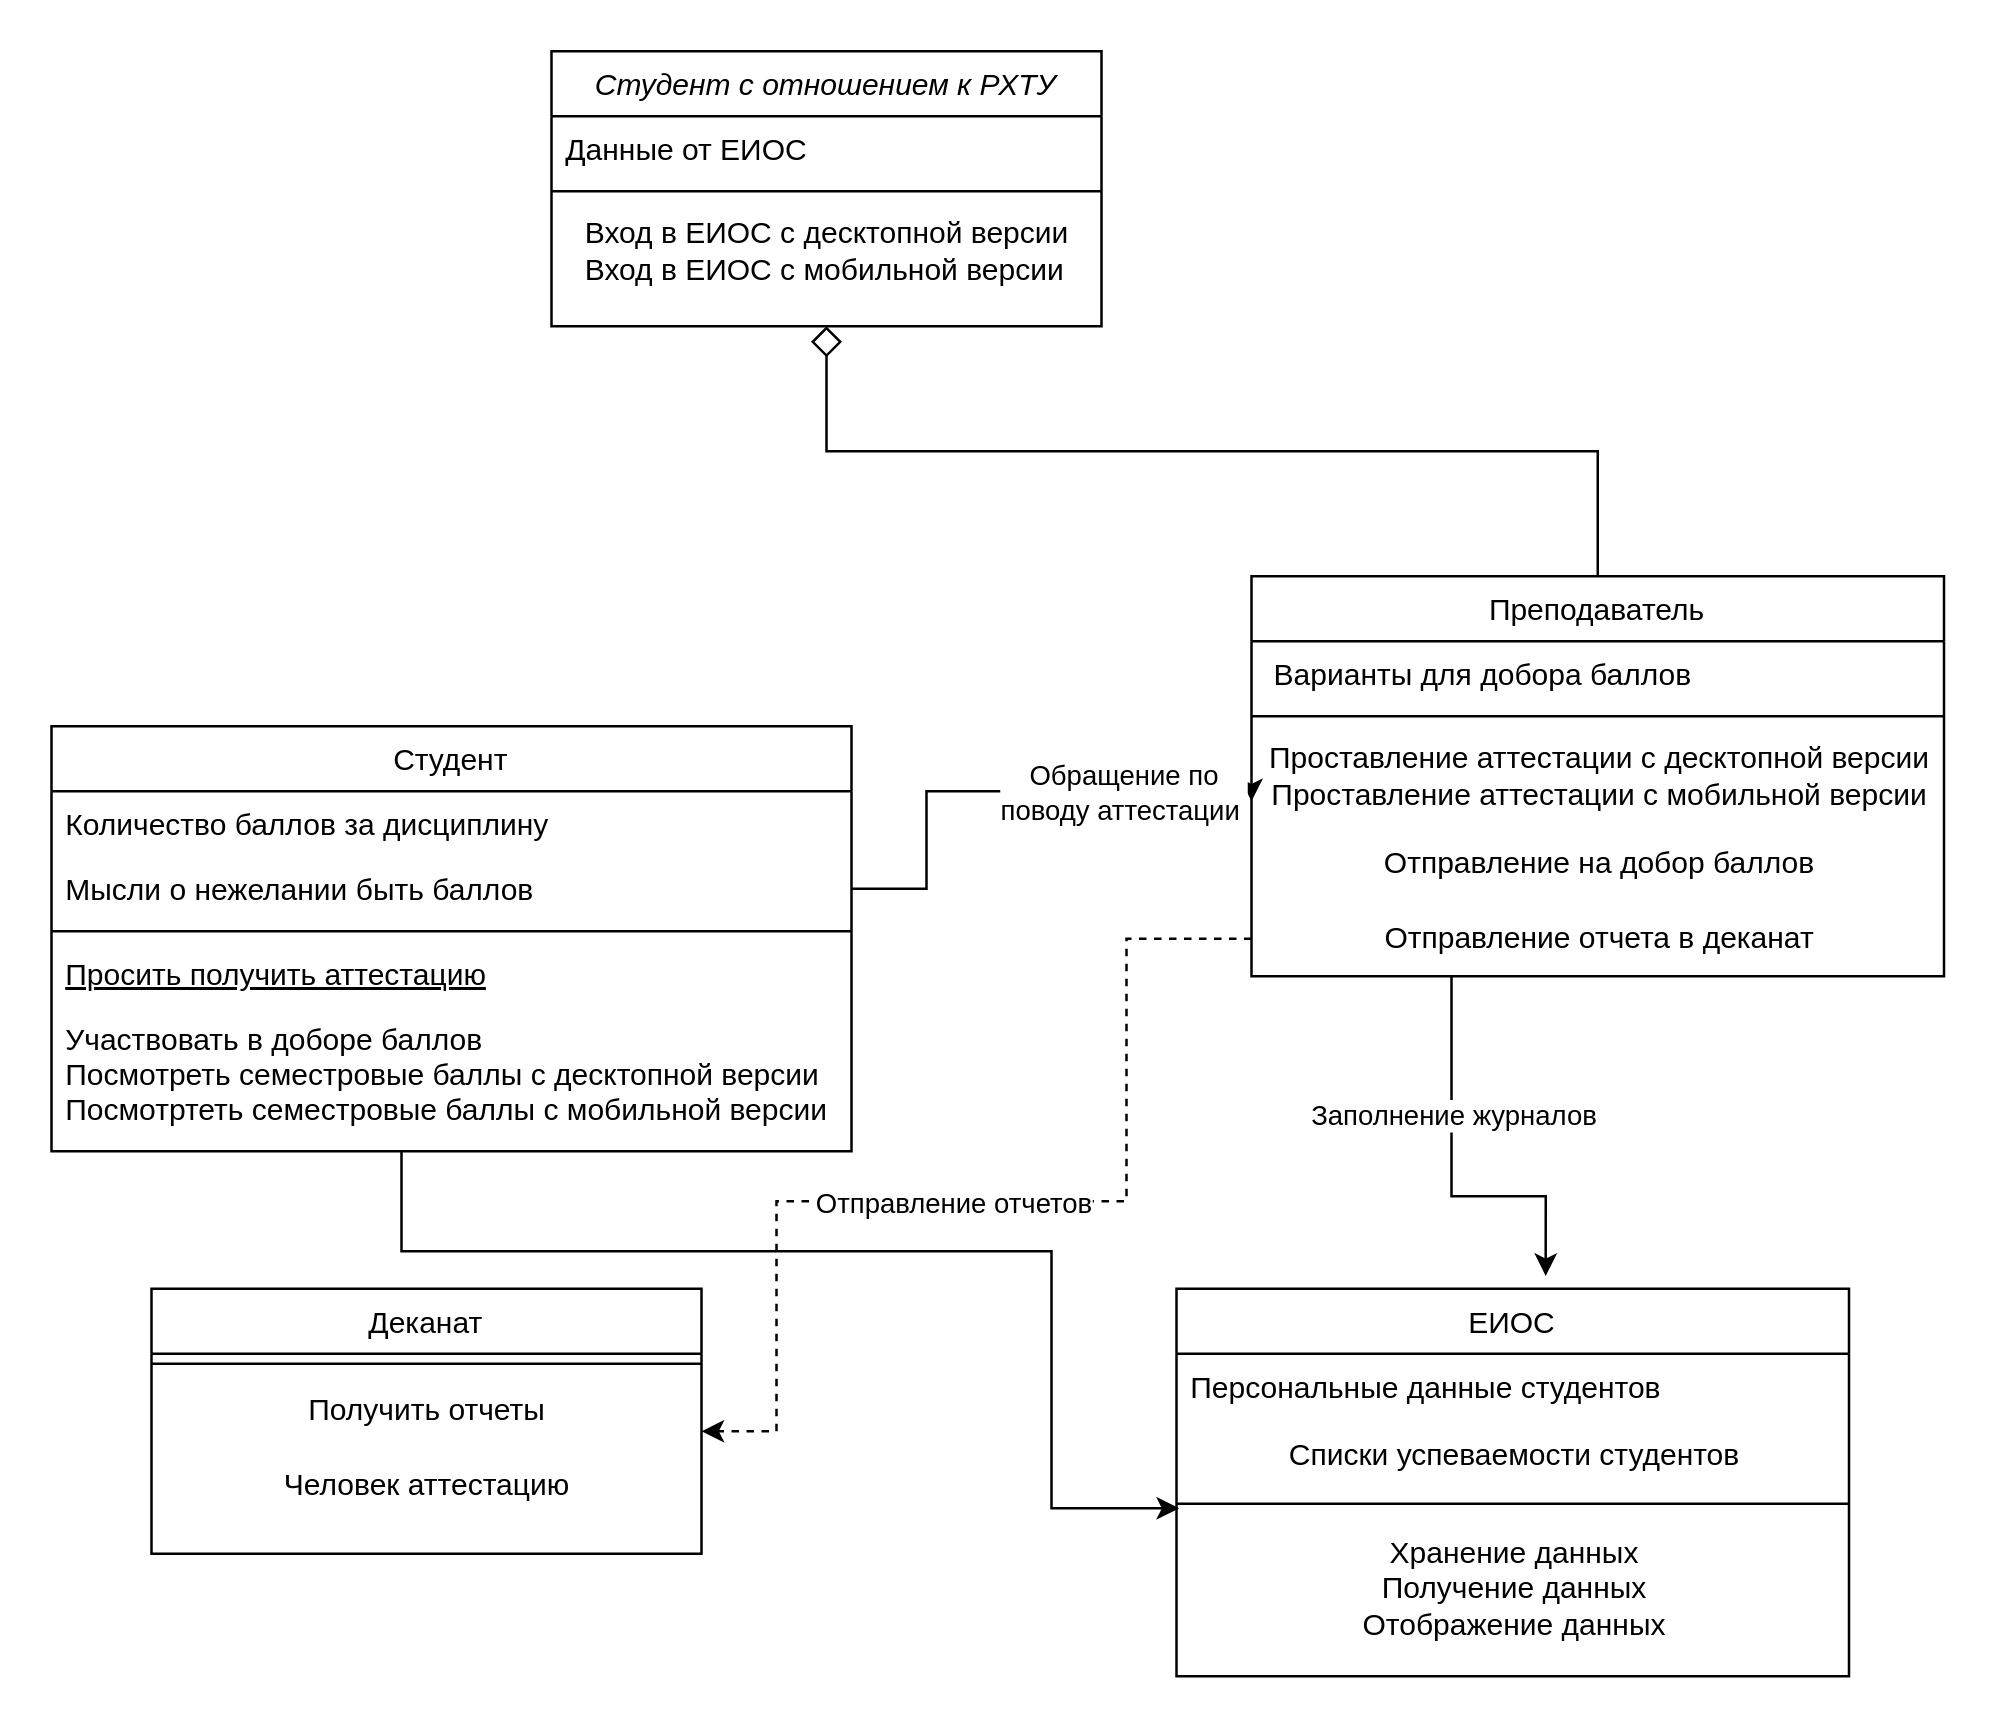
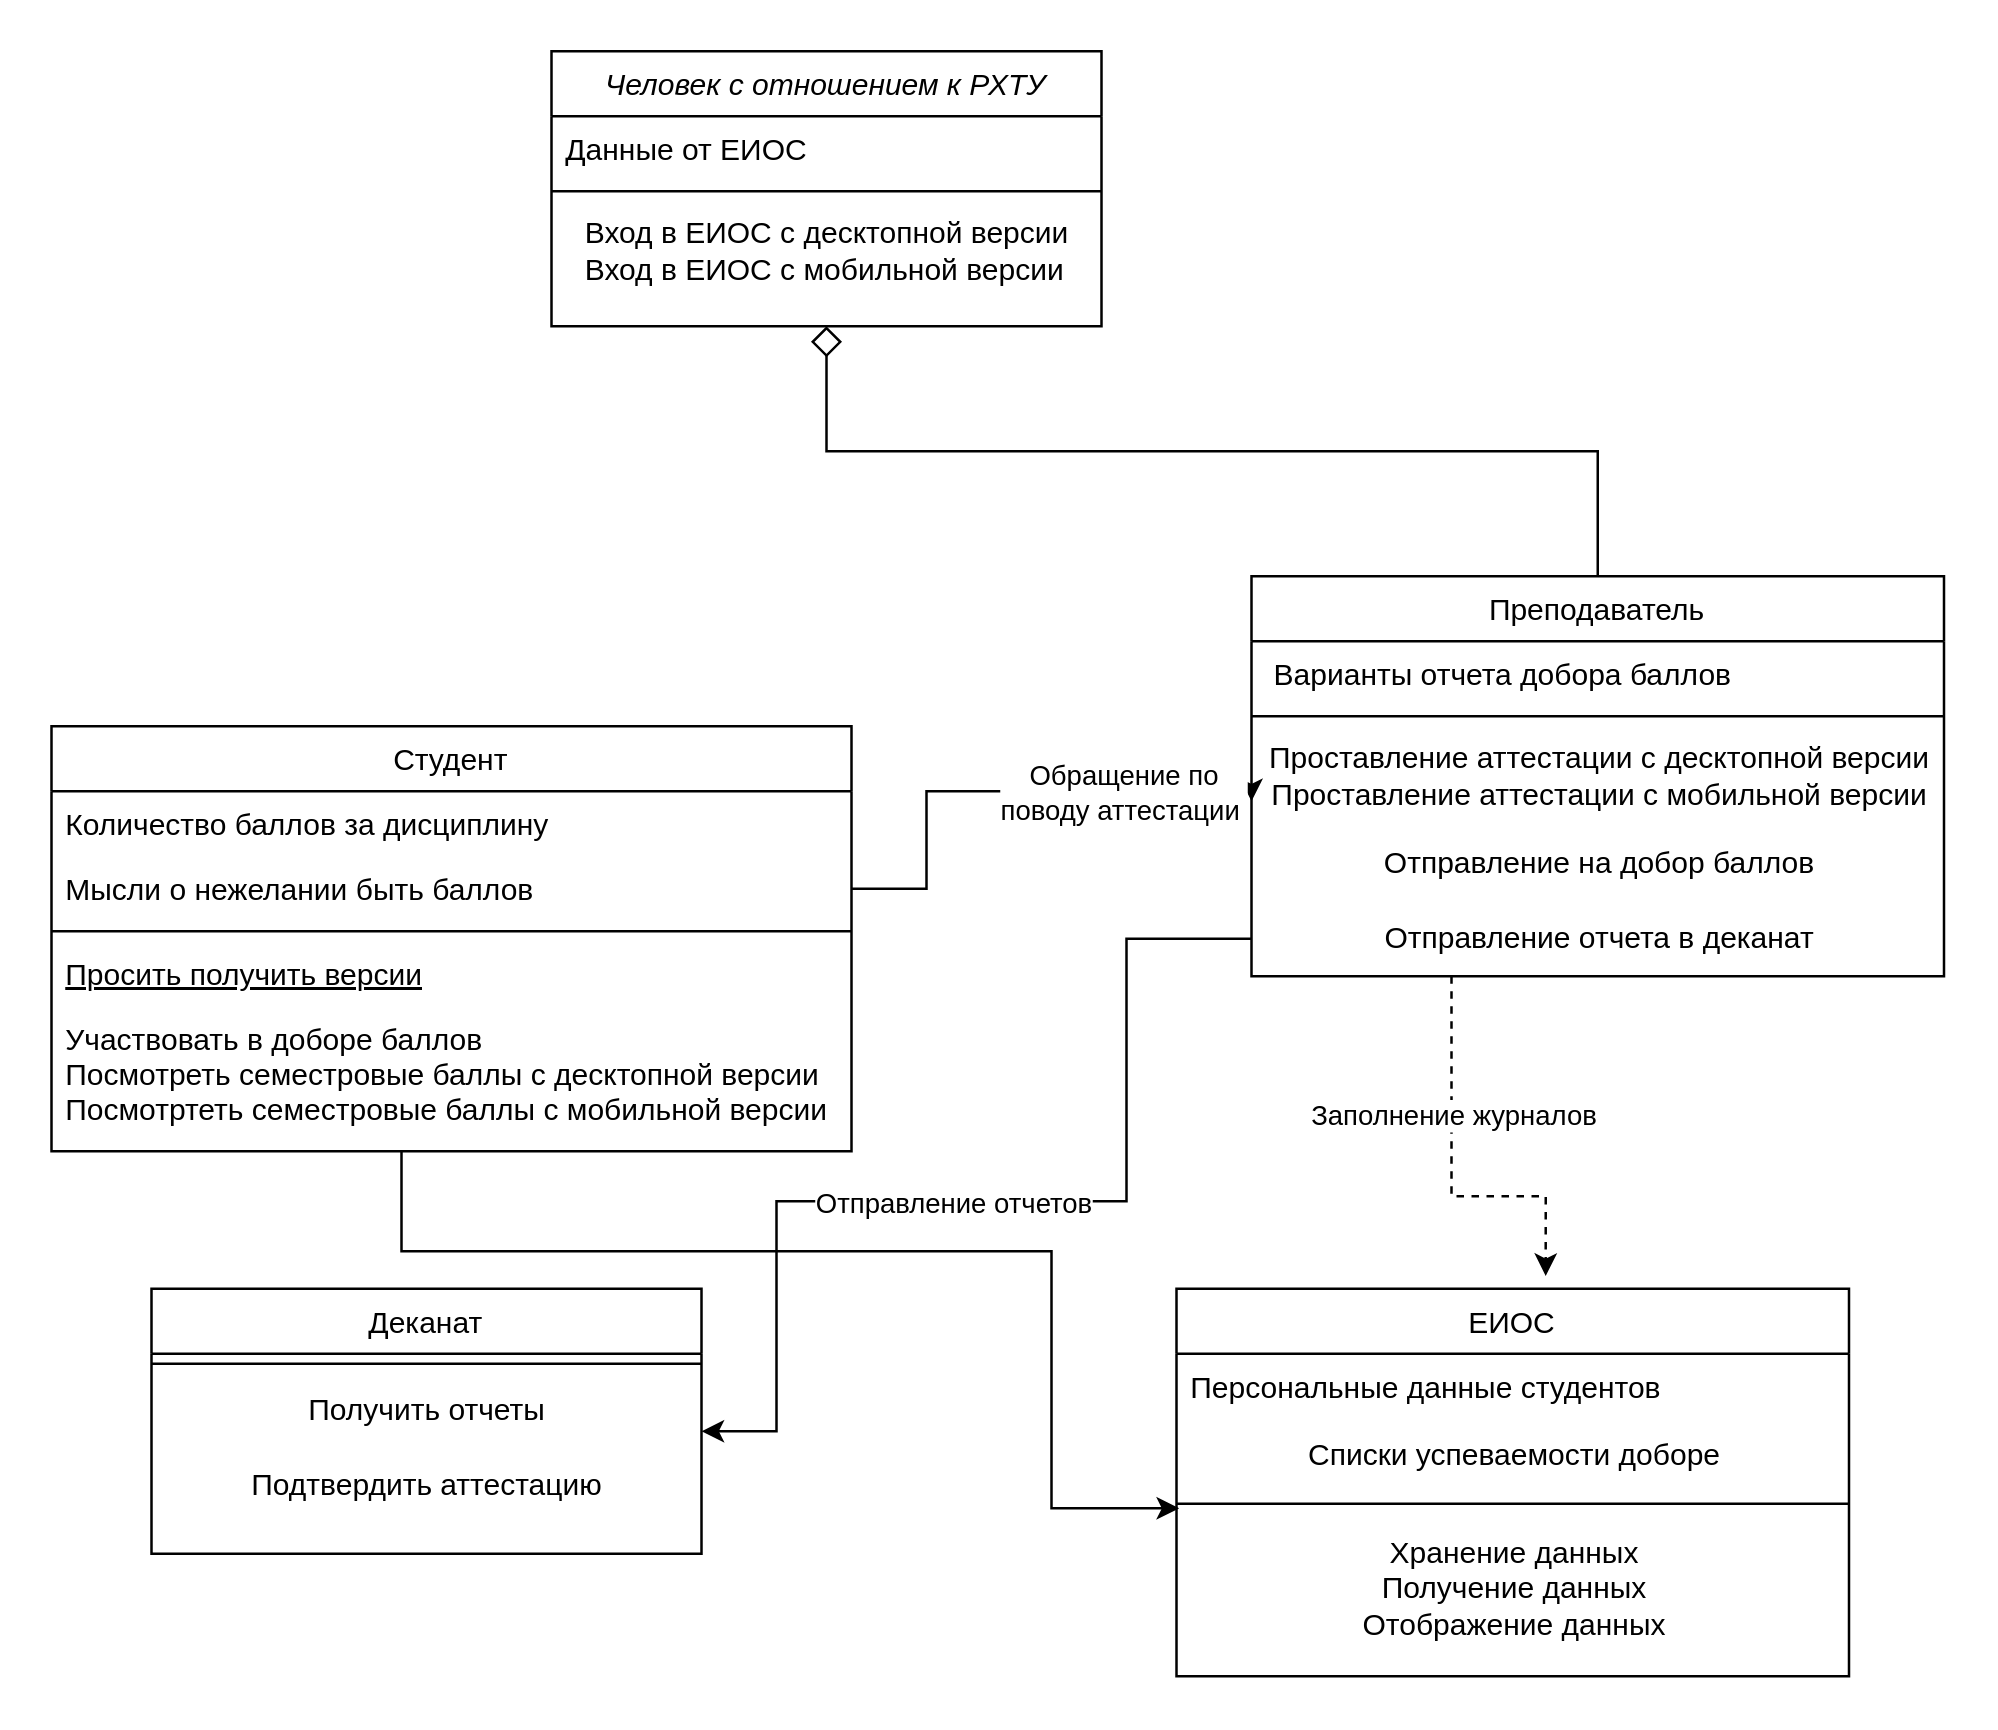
(825, 85) -> (825, 85)
(1472, 675) -> (1497, 675)
(284, 975) -> (250, 975)
(1126, 1025) -> (1126, 1025)
(1496, 1196) -> (1496, 1196)
(1515, 1456) -> (1515, 1456)
(428, 1486) -> (428, 1486)
